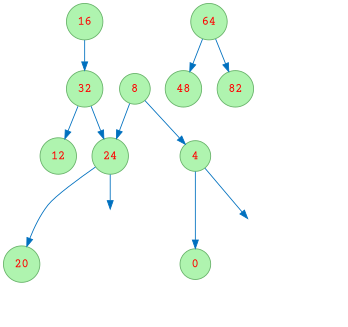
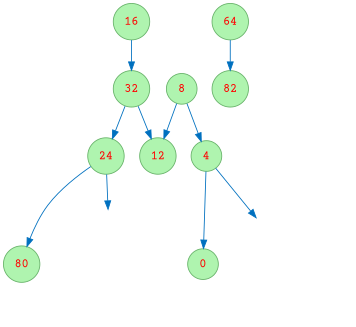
(183, 89) -> none
(125, 117) -> (172, 117)
(22, 264) -> (22, 264)
